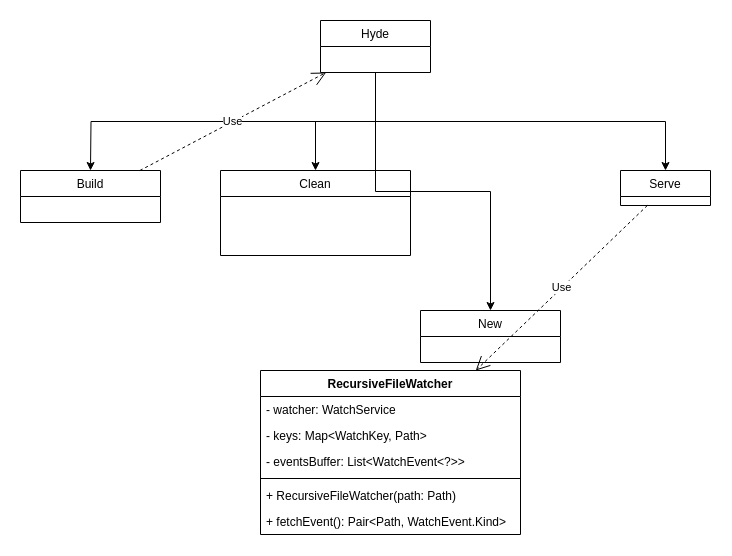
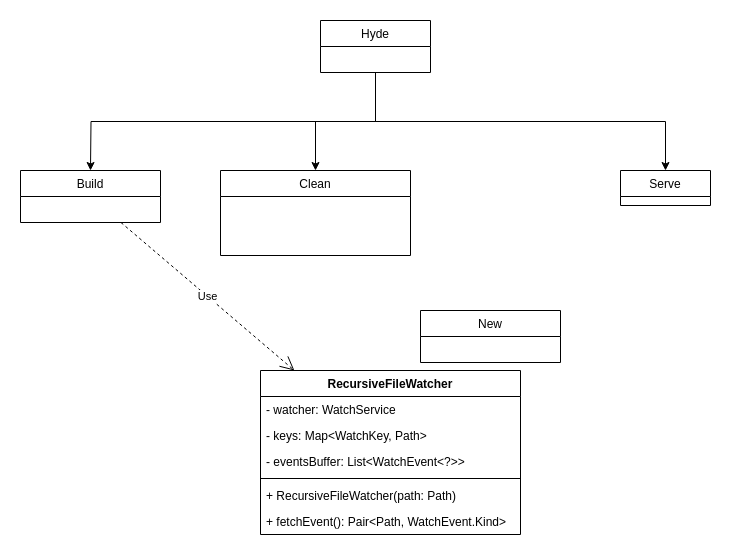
(281, 96) -> (206, 295)
(455, 192) -> none
(563, 287) -> none
